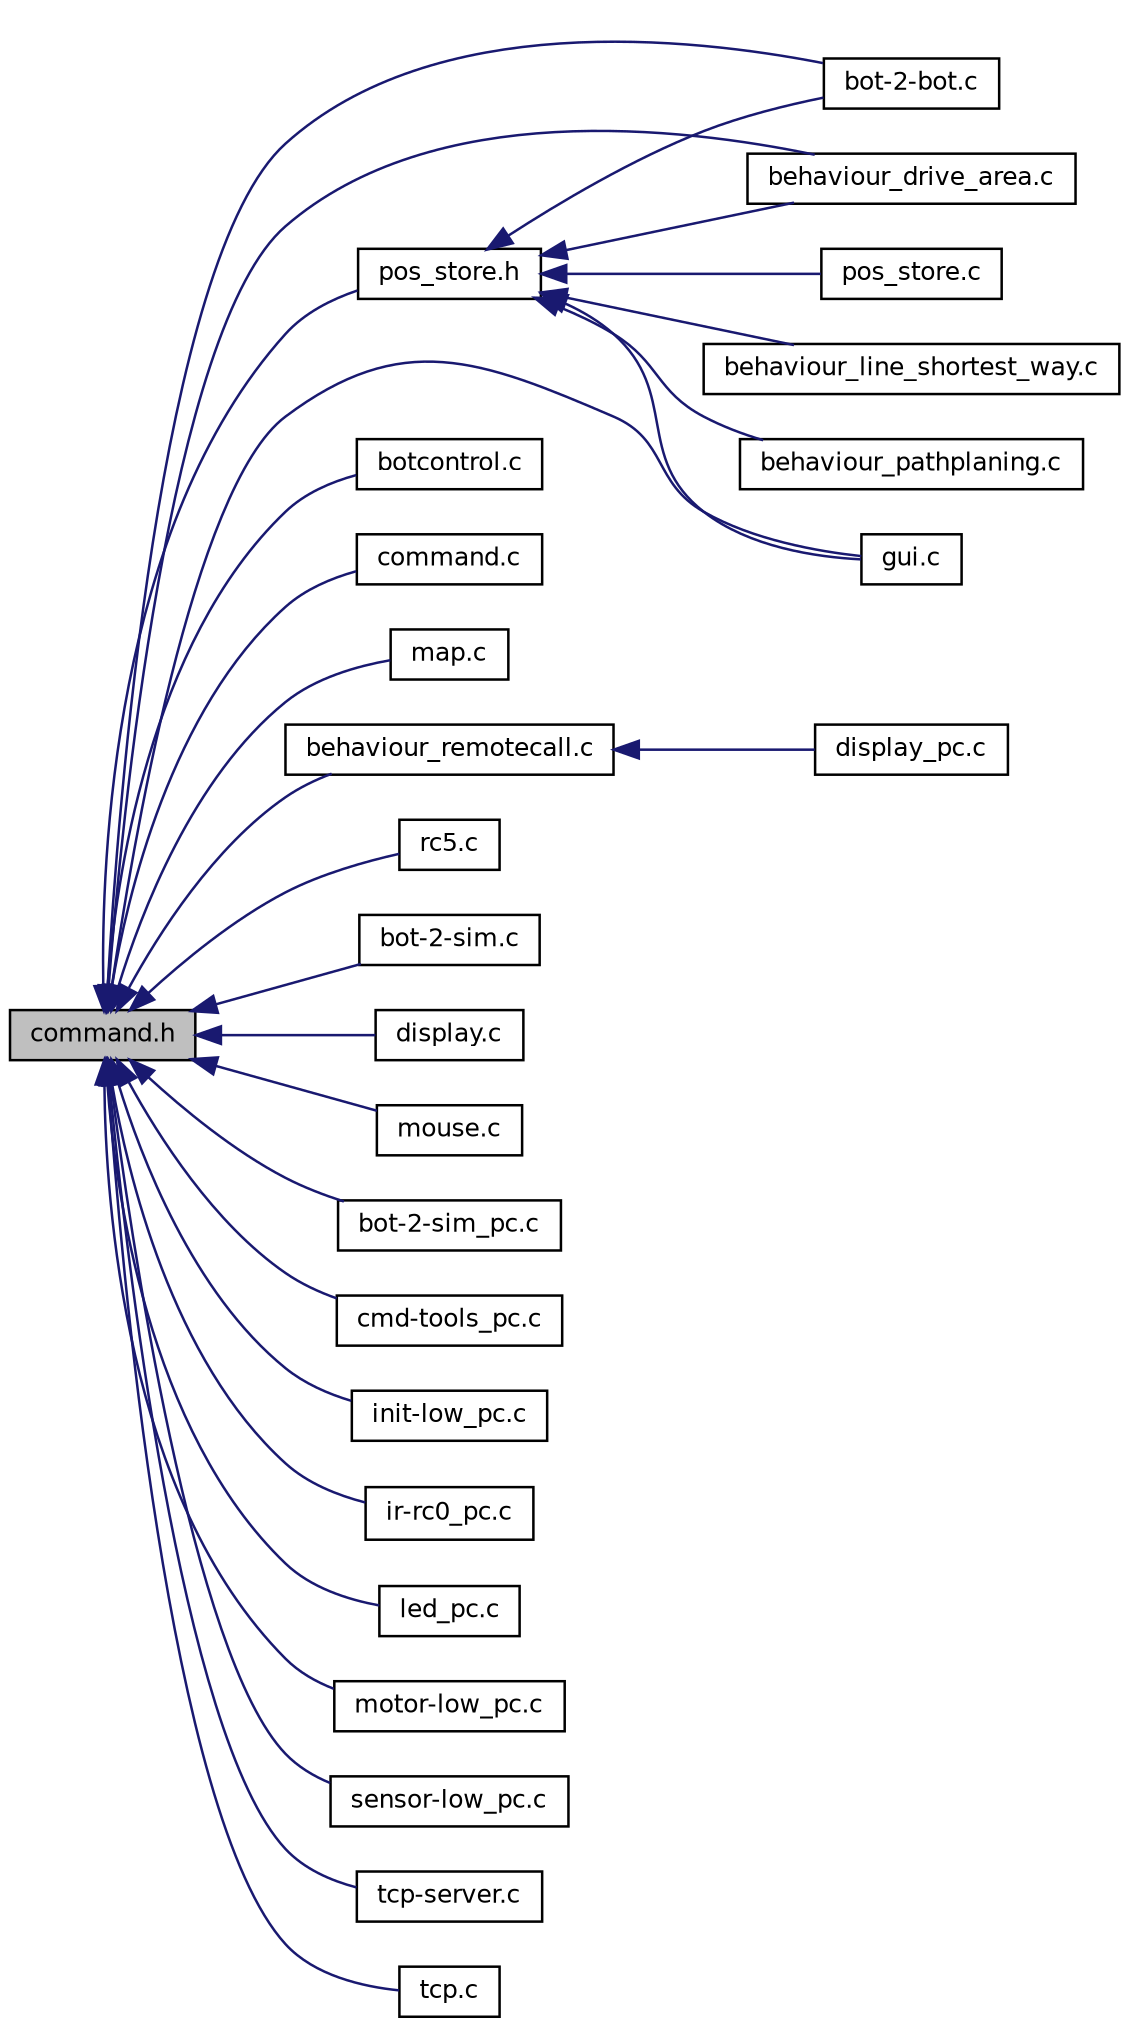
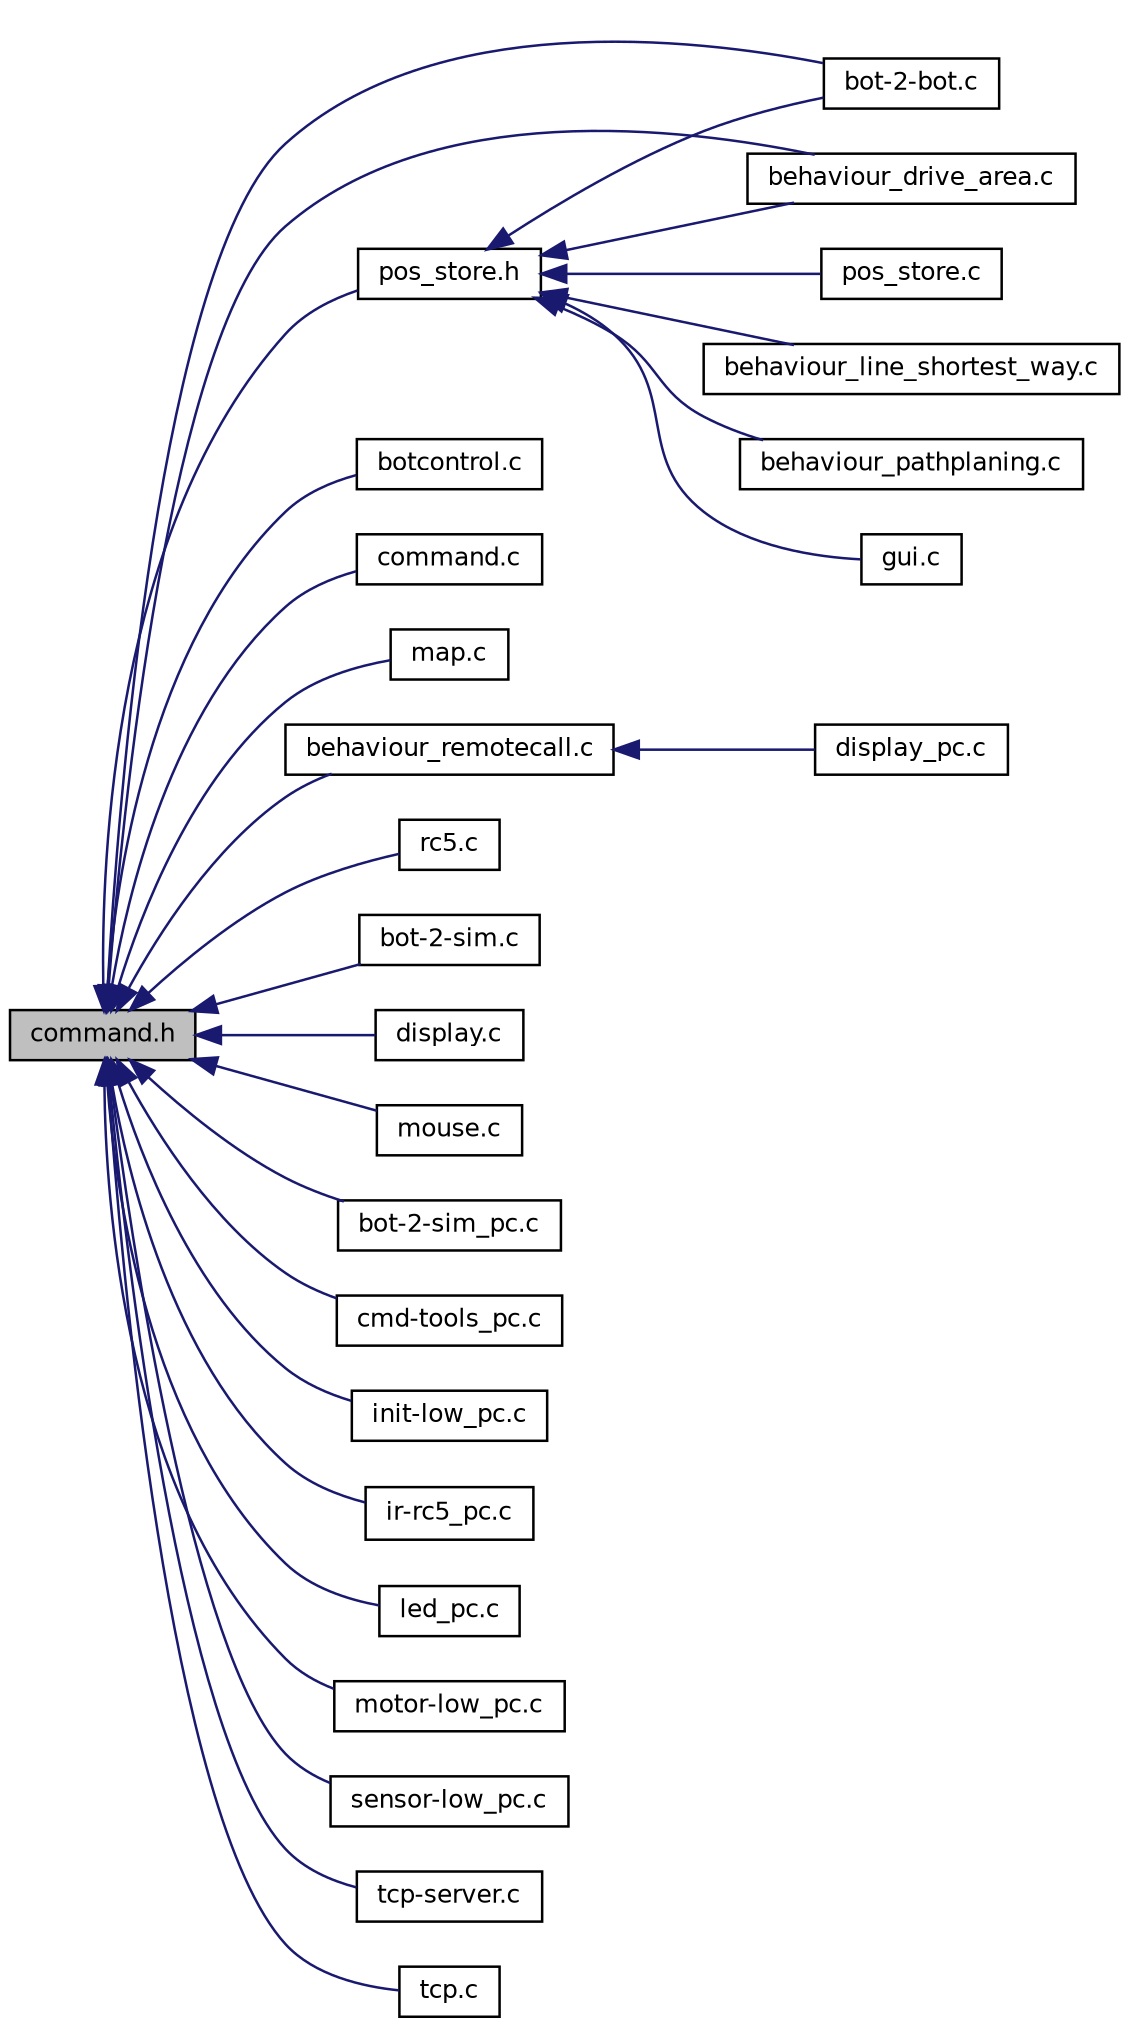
(305, 404) -> none
(449, 1513) -> (449, 1513)
